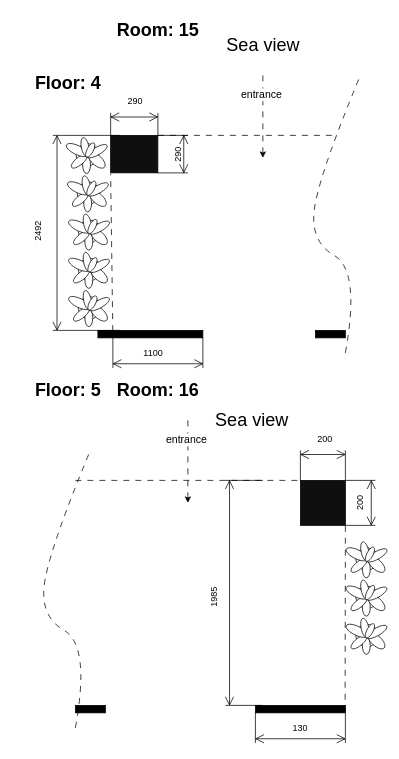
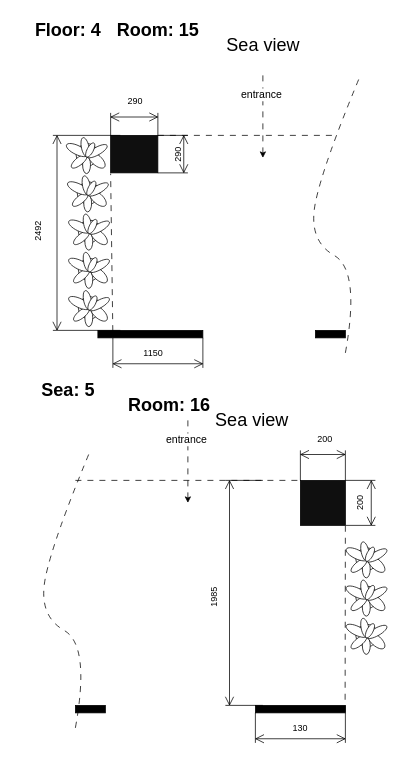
(68, 83) -> (68, 30)
(153, 353) -> (153, 353)
(68, 390) -> (68, 390)
(158, 390) -> (169, 405)
